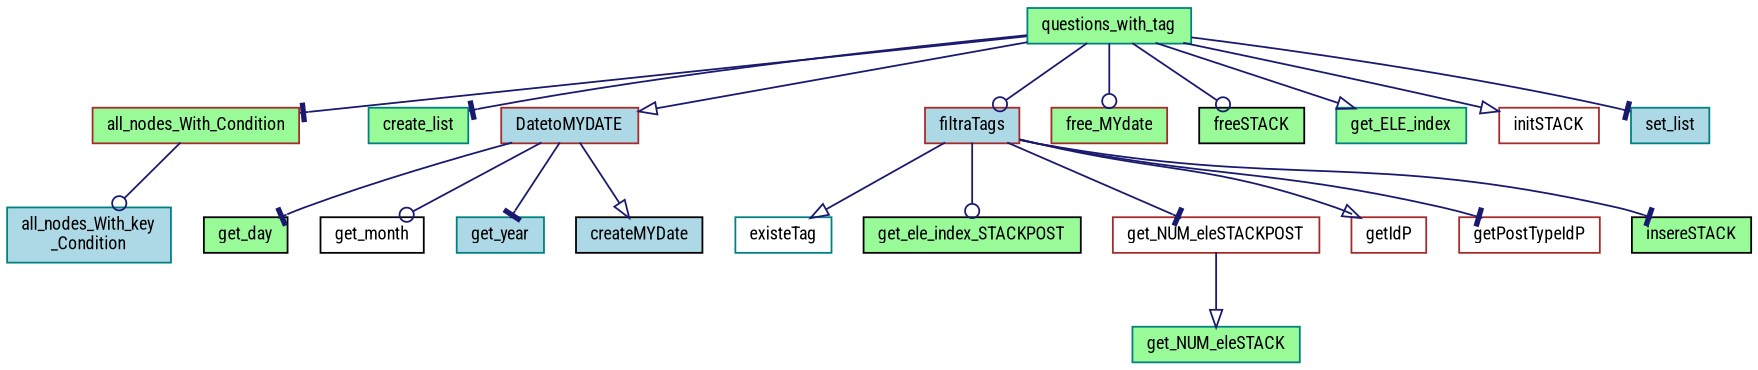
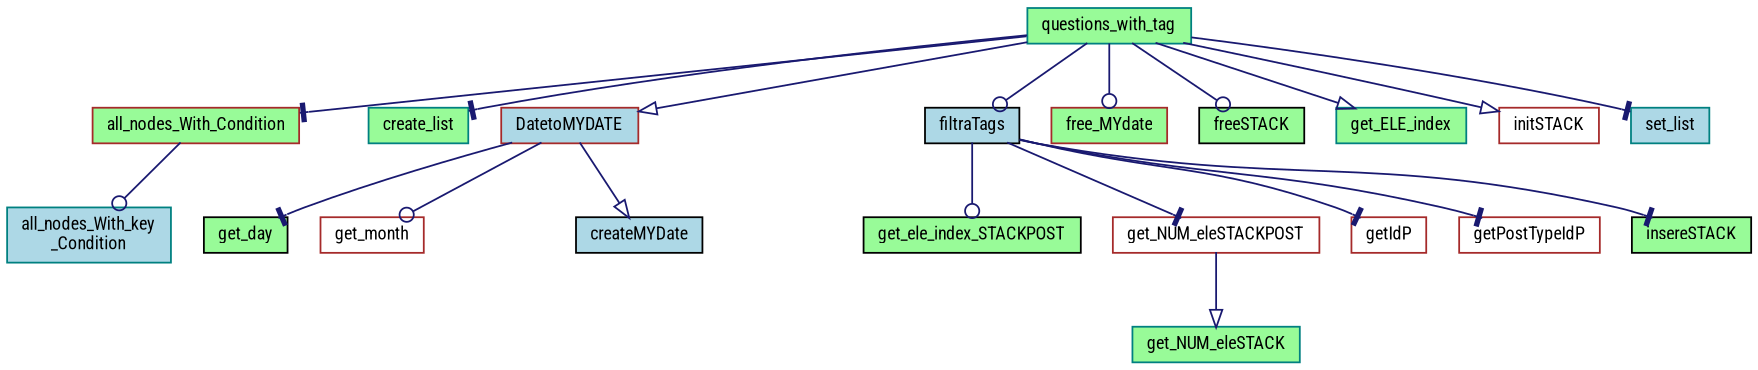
(972, 126) -> (972, 126)
(1187, 170) -> (1187, 170)
(372, 235) -> (372, 235)
(500, 235) -> none
(783, 235) -> none
